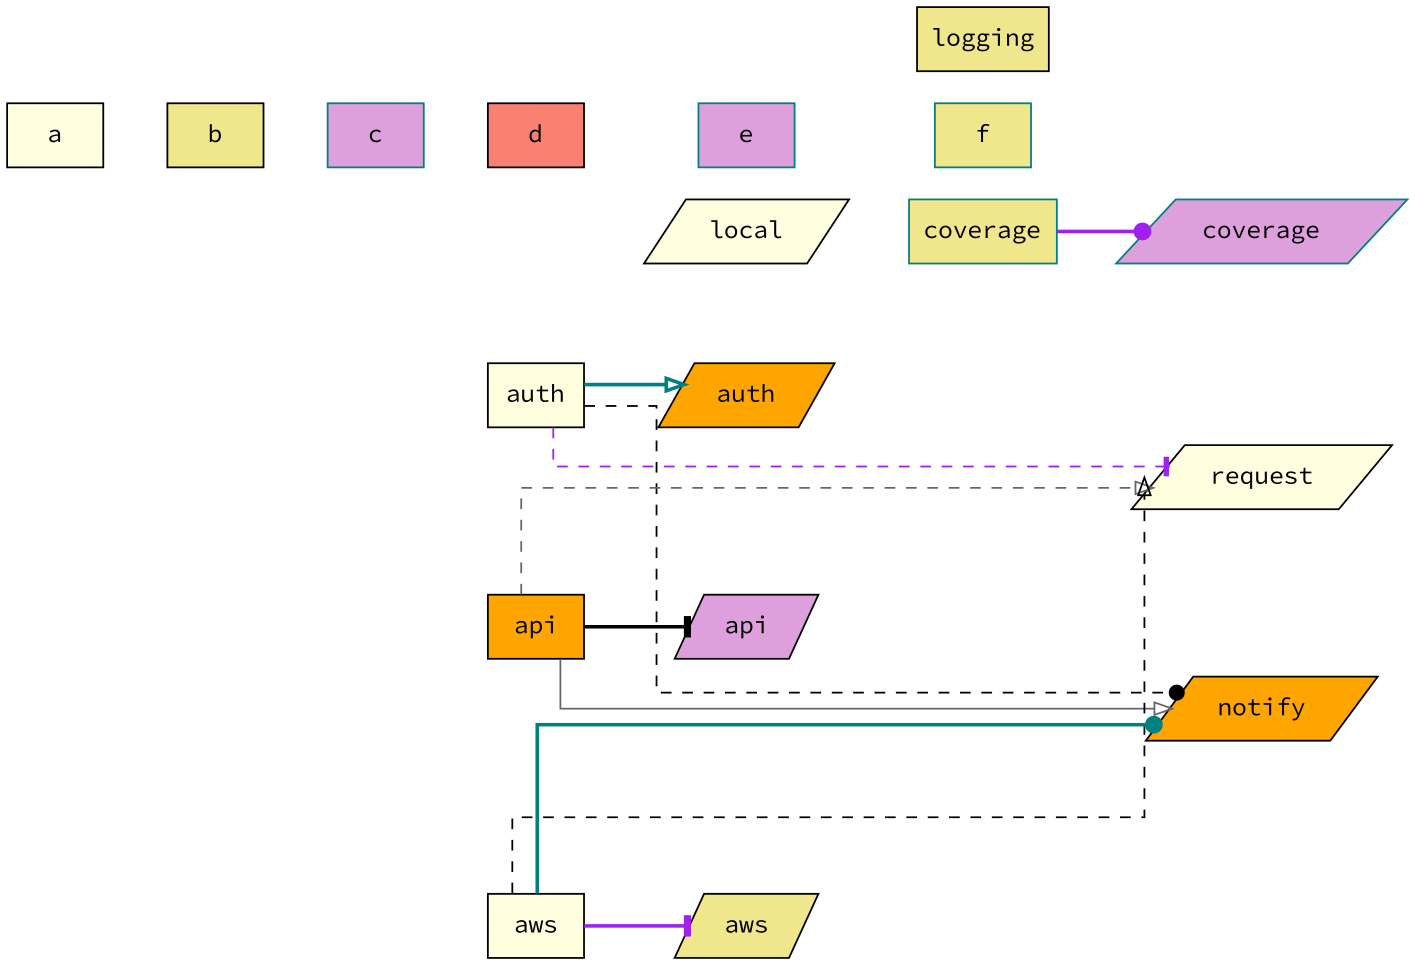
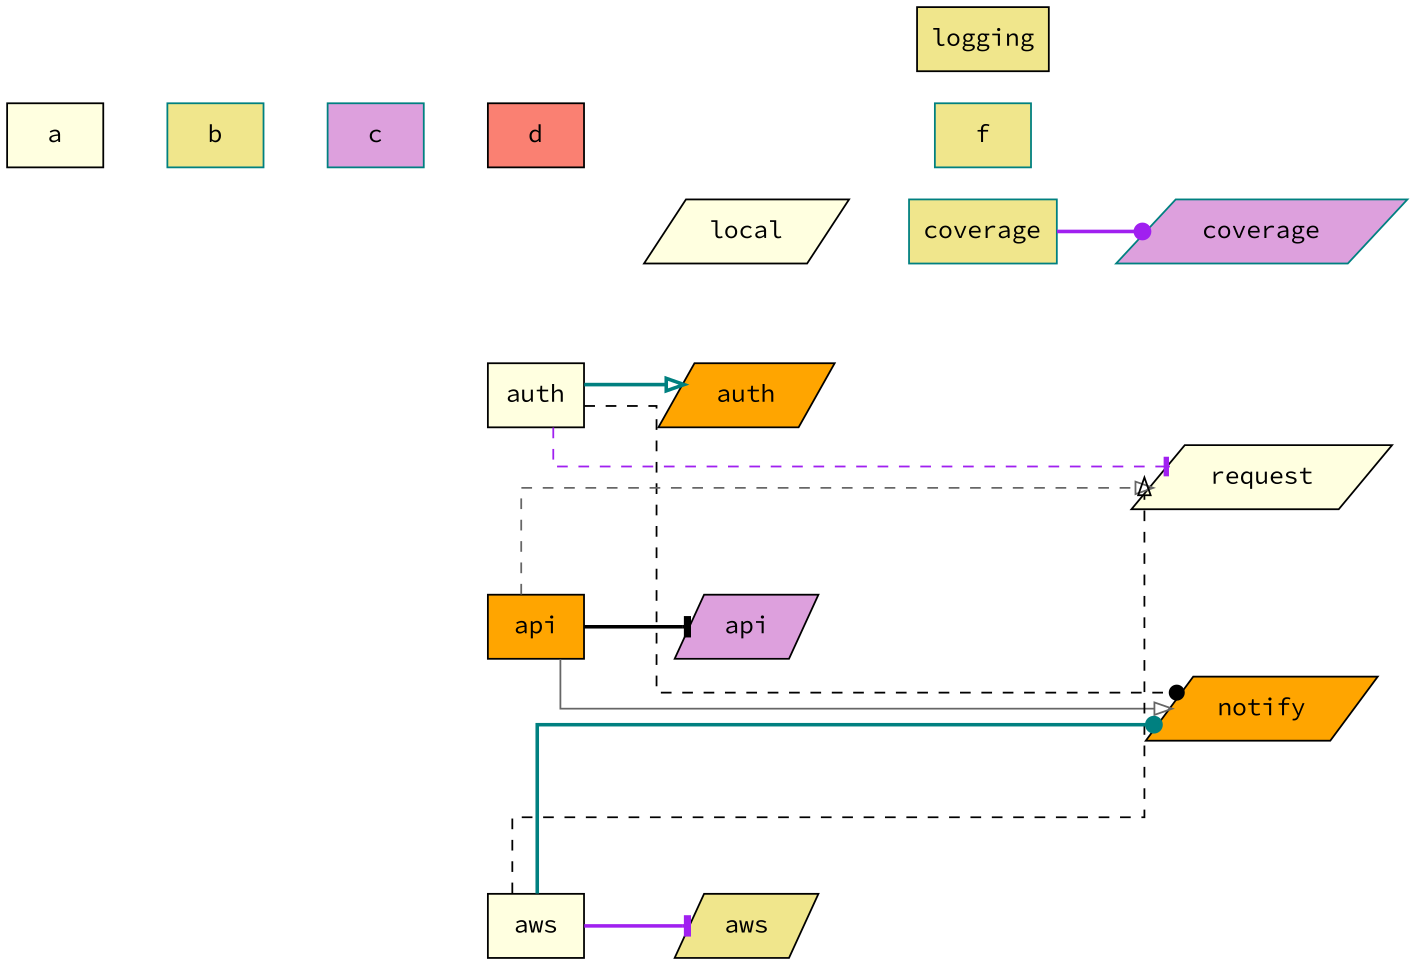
(215, 135) -> (215, 135)
(747, 135) -> none
